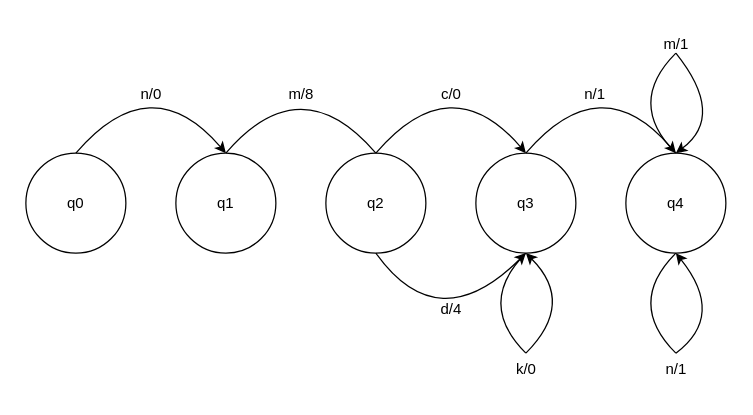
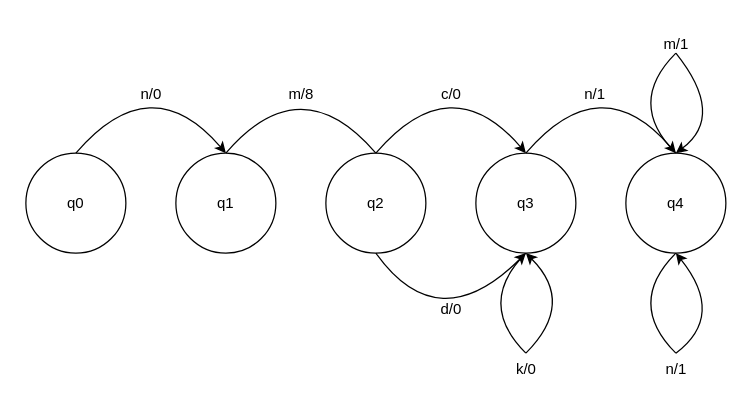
(451, 309) -> (451, 309)
